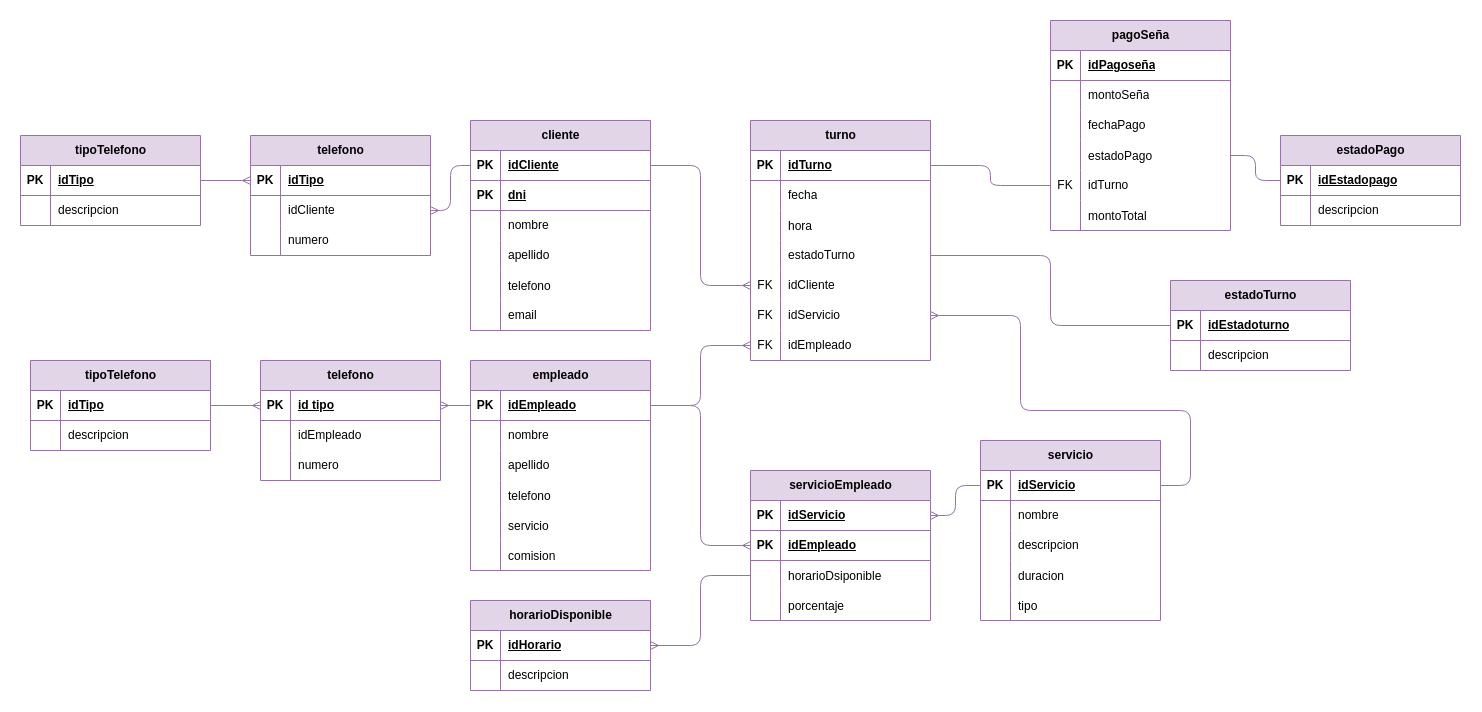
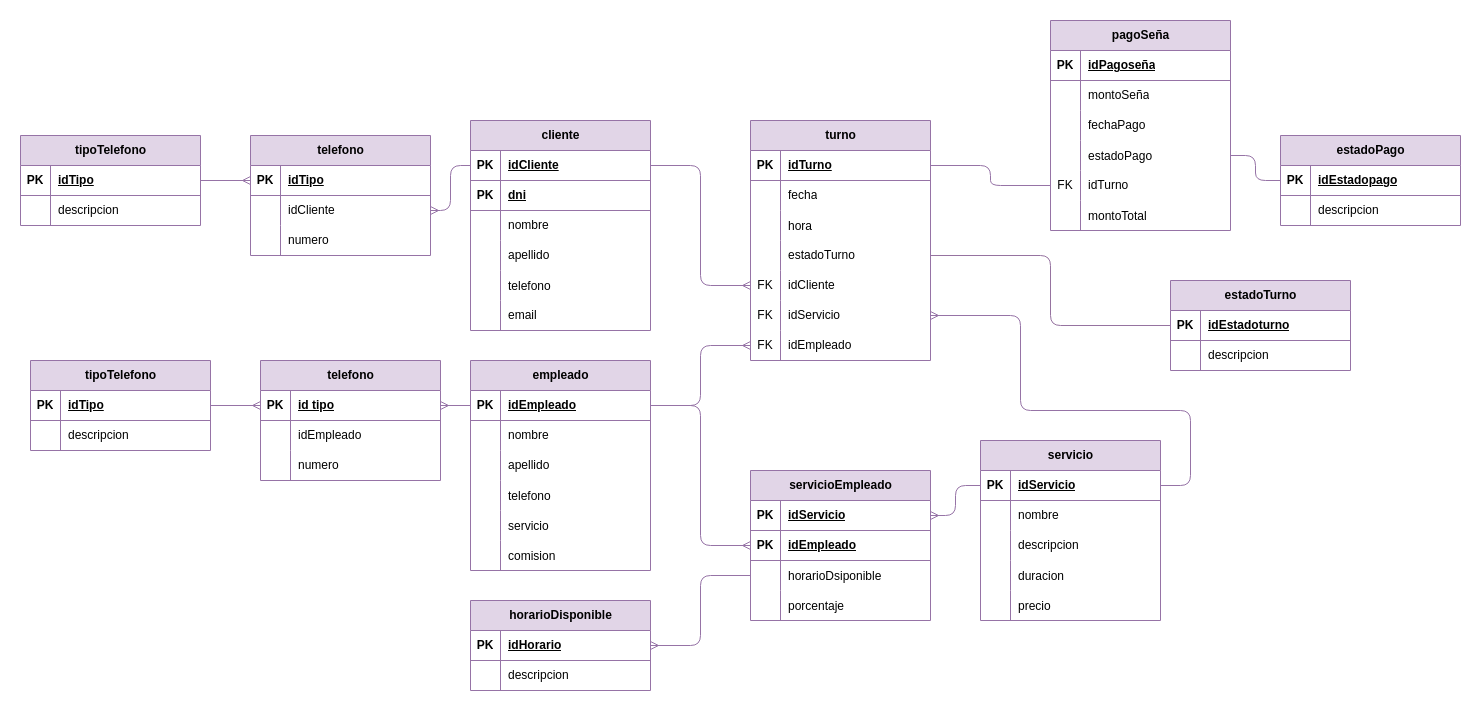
(1030, 606) -> (1037, 606)
